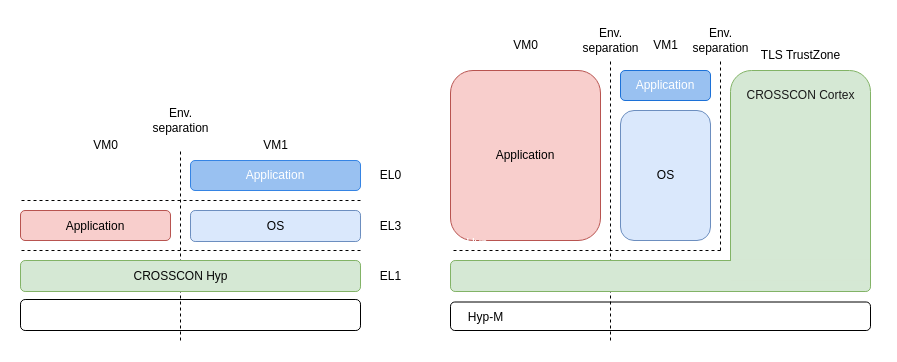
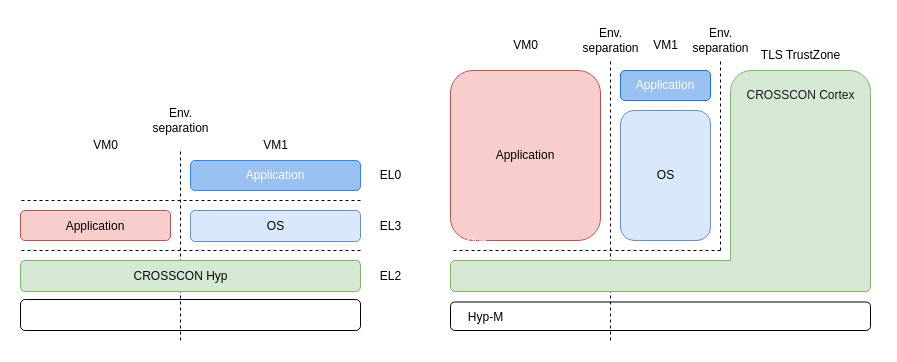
(391, 277) -> (391, 277)
